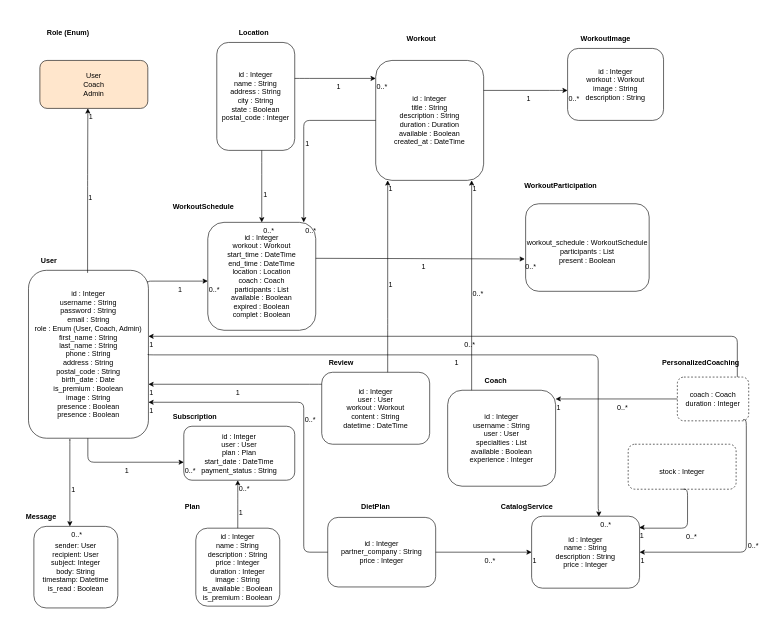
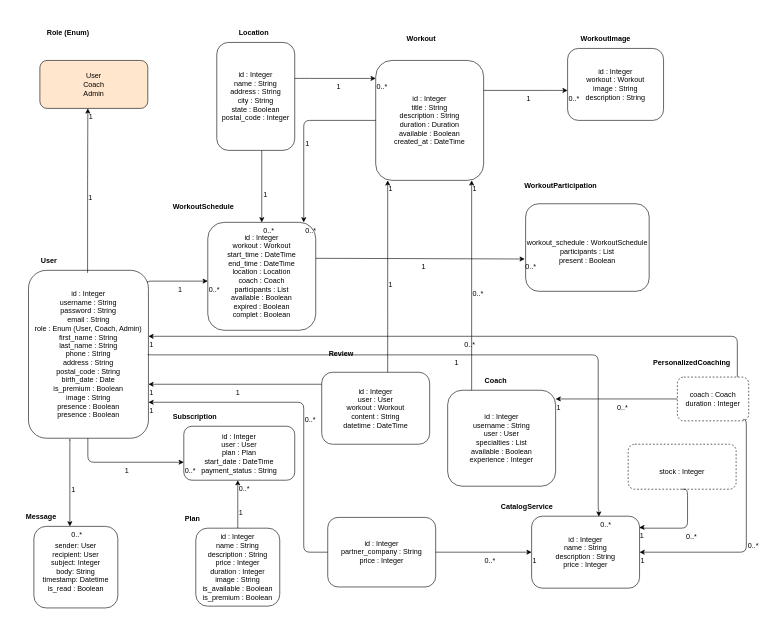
(382, 363) -> (382, 354)
(716, 363) -> (707, 363)
(238, 507) -> (238, 519)
(414, 507) -> none
